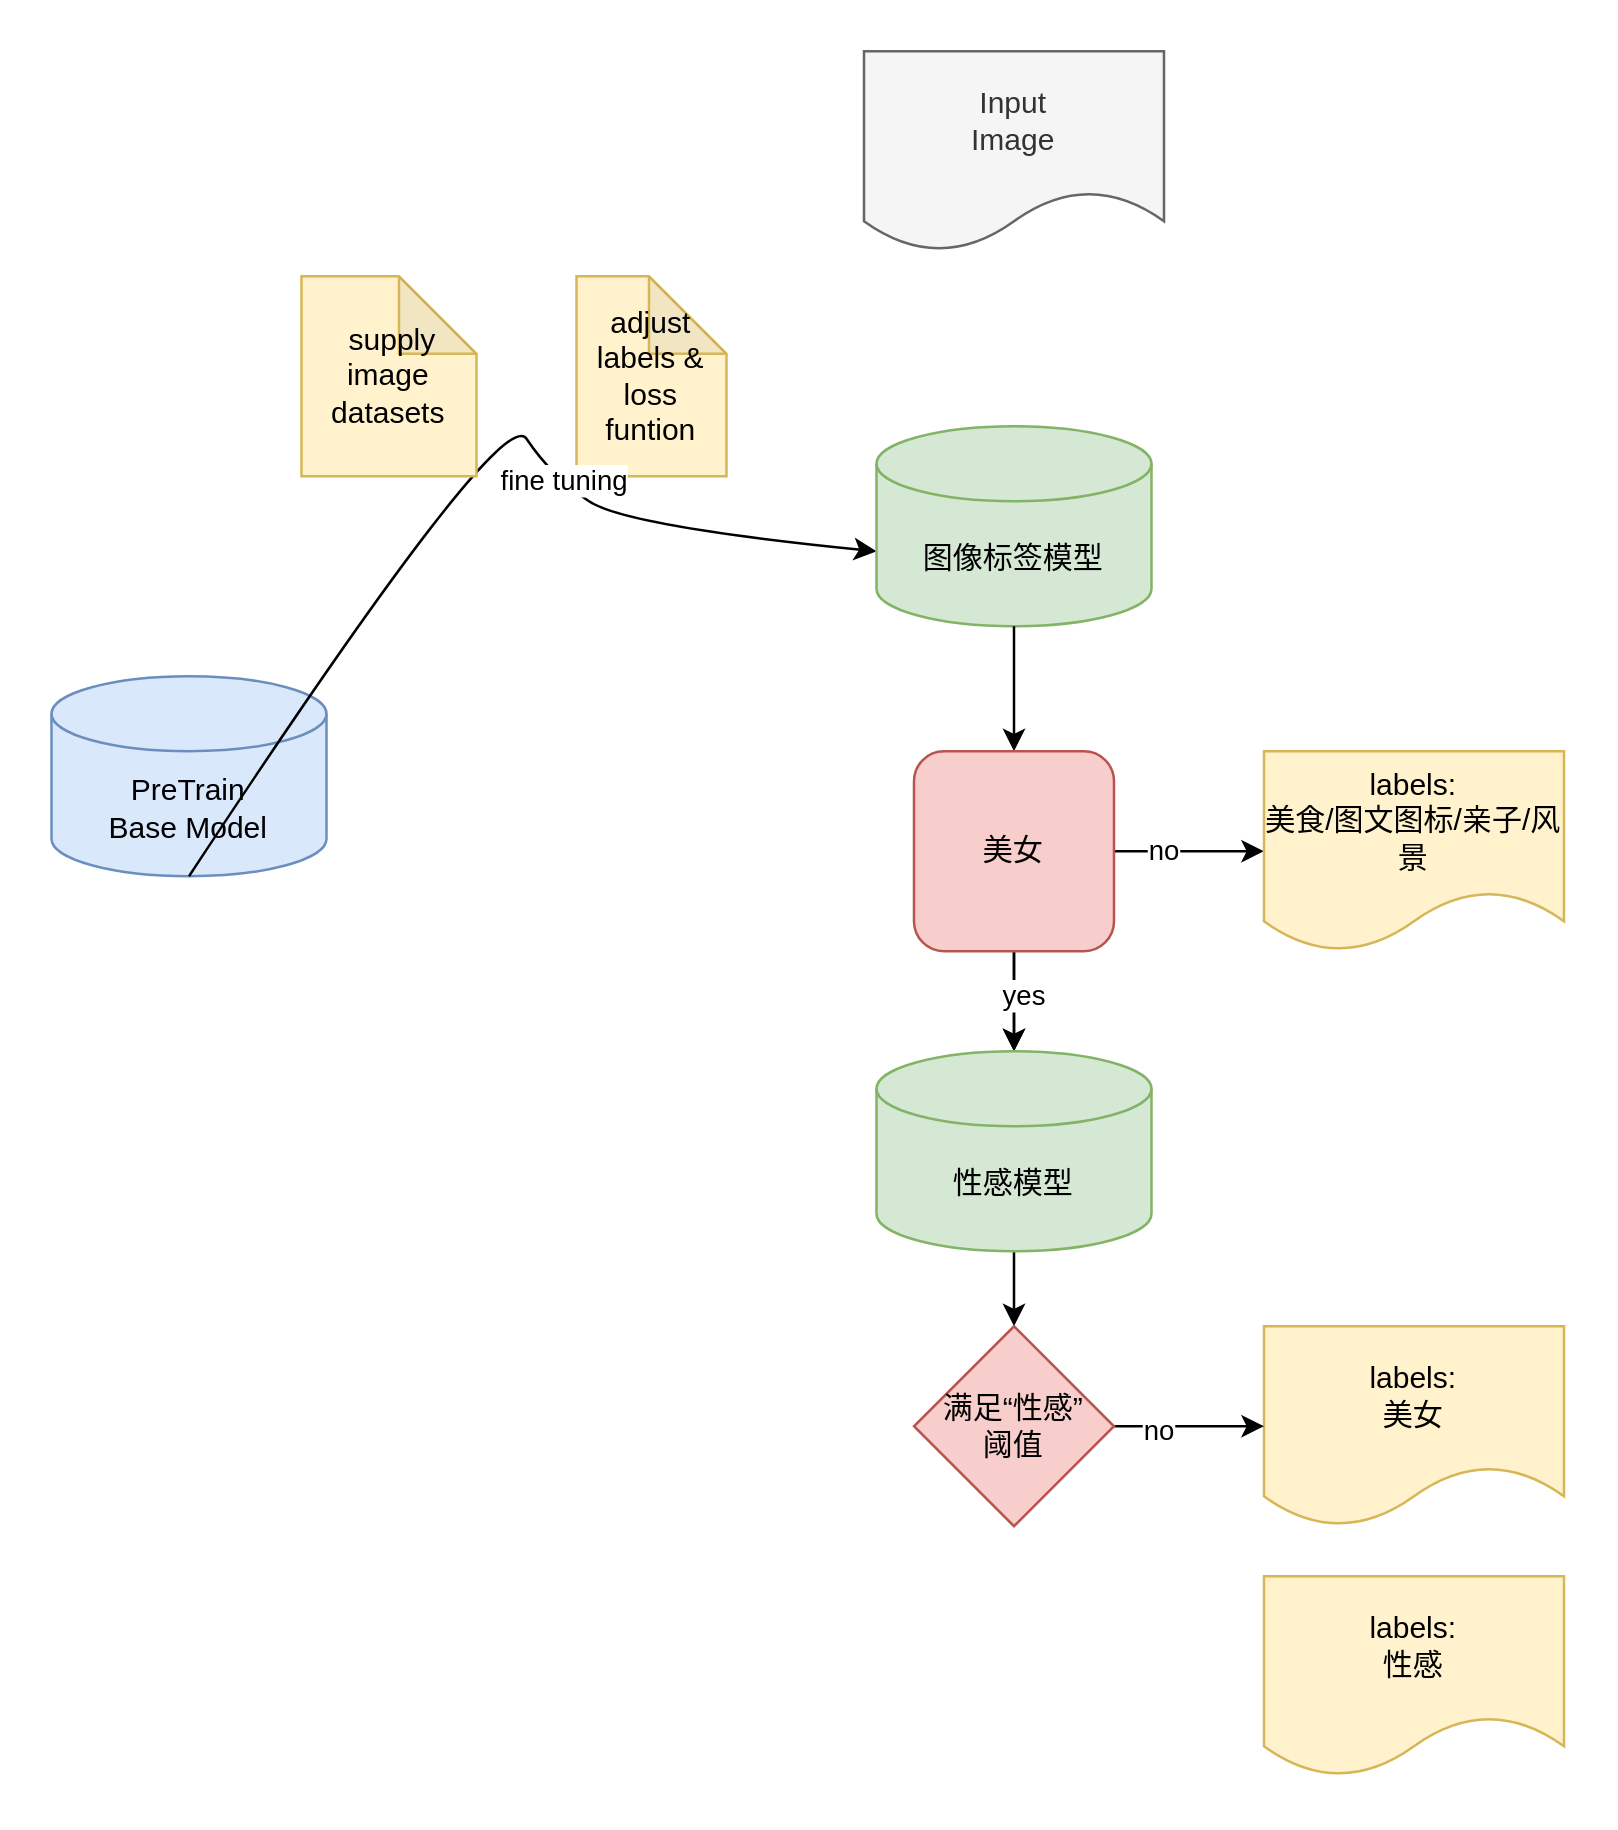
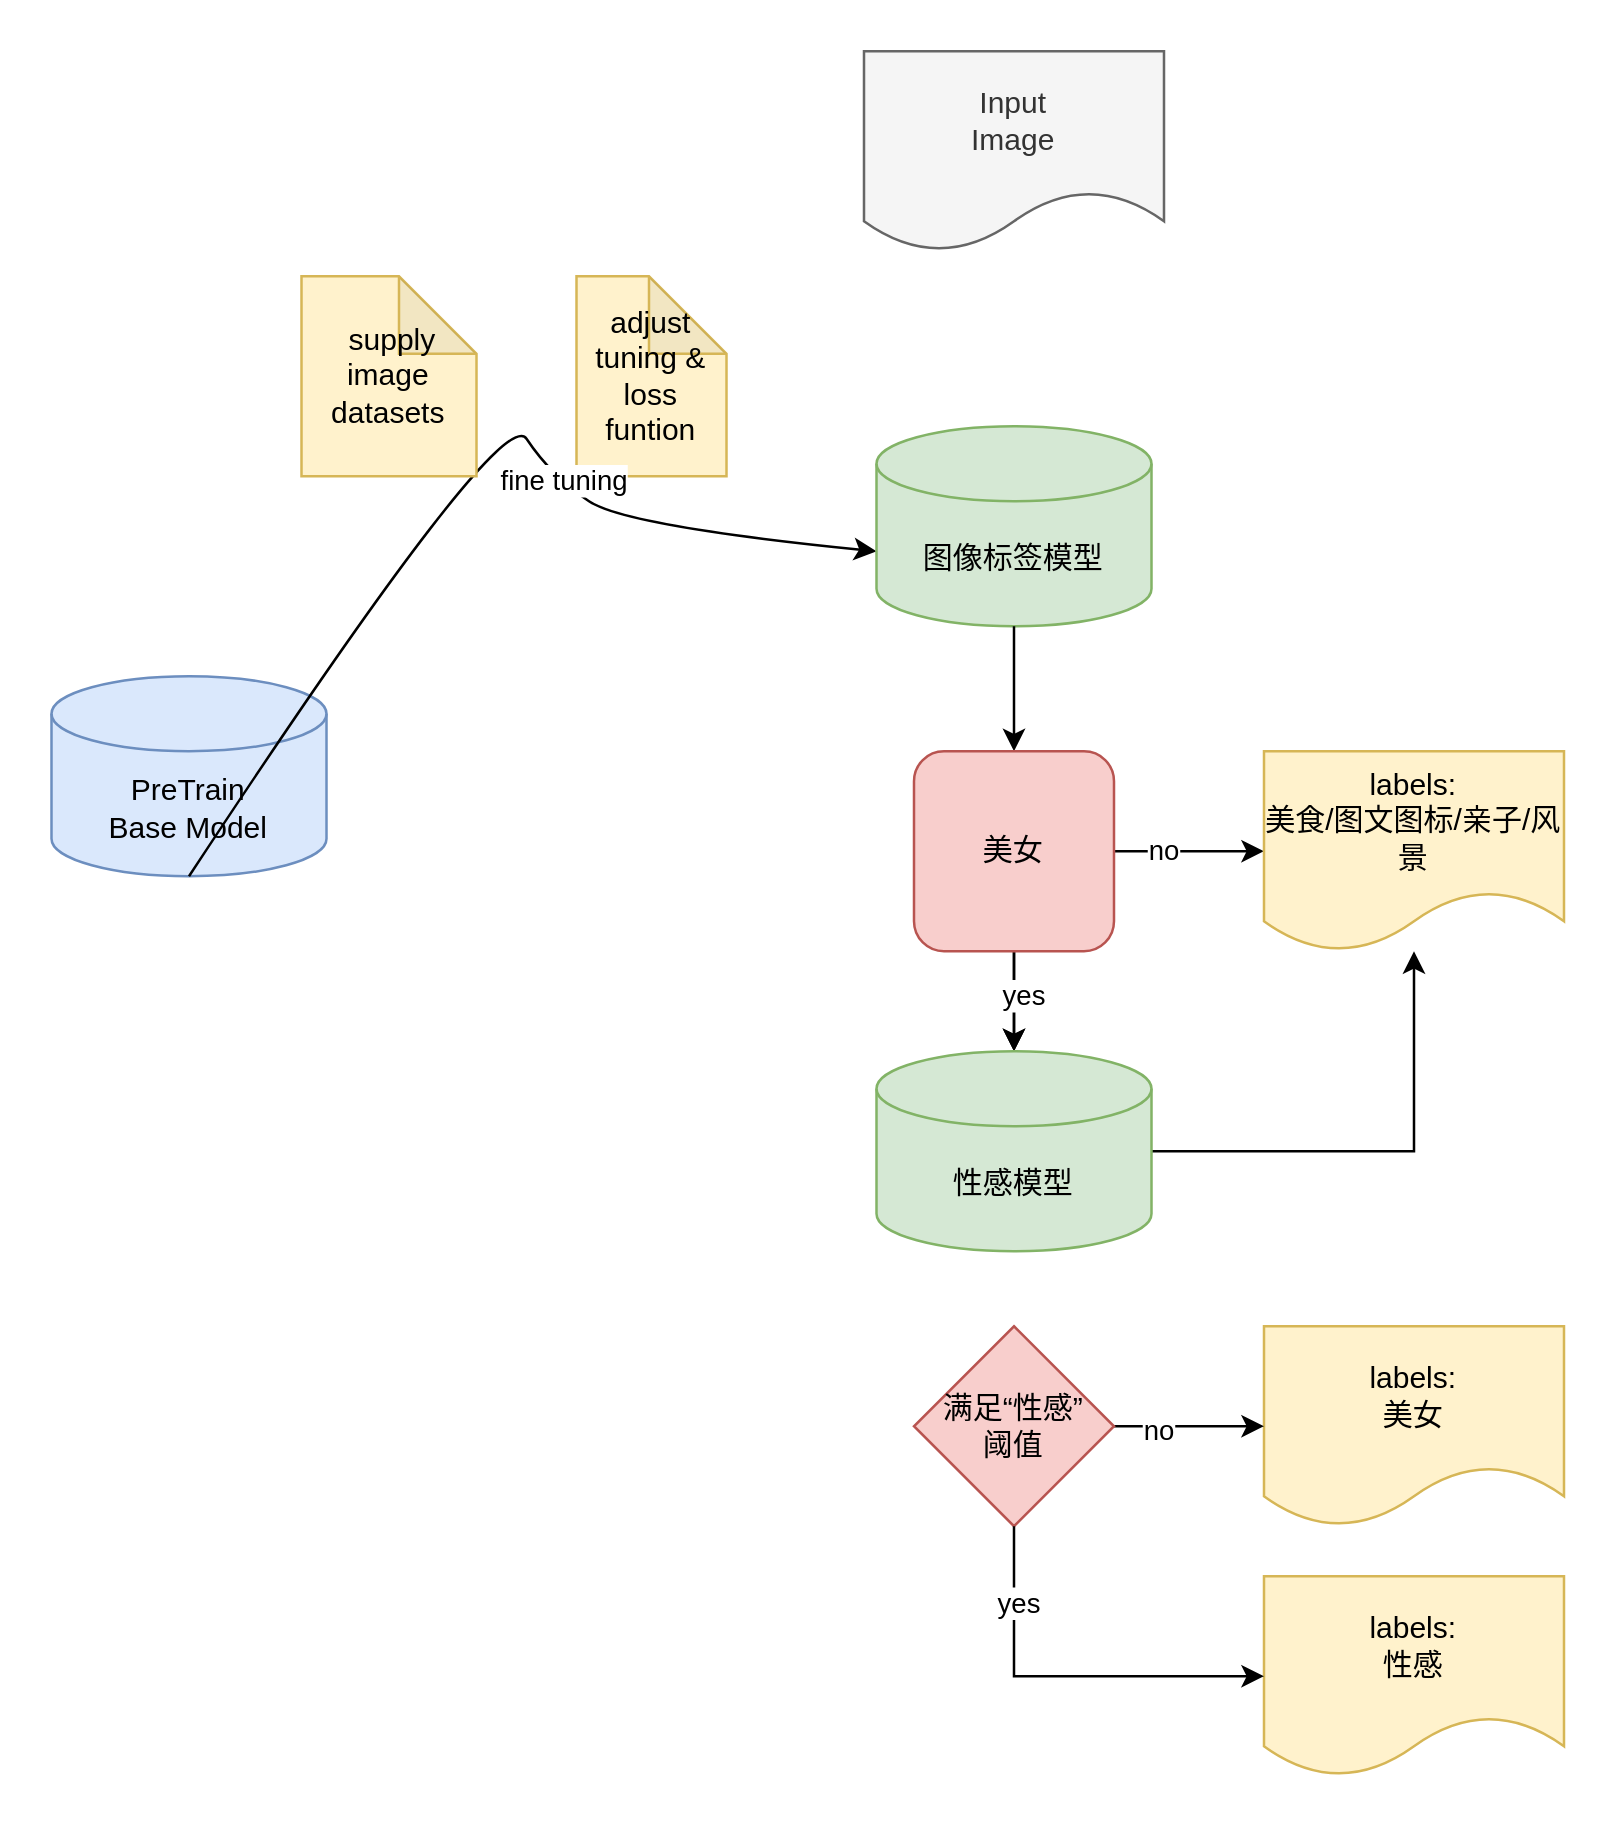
(651, 376) -> (651, 376)
(1014, 1297) -> (1375, 1151)
none -> (1091, 1676)
